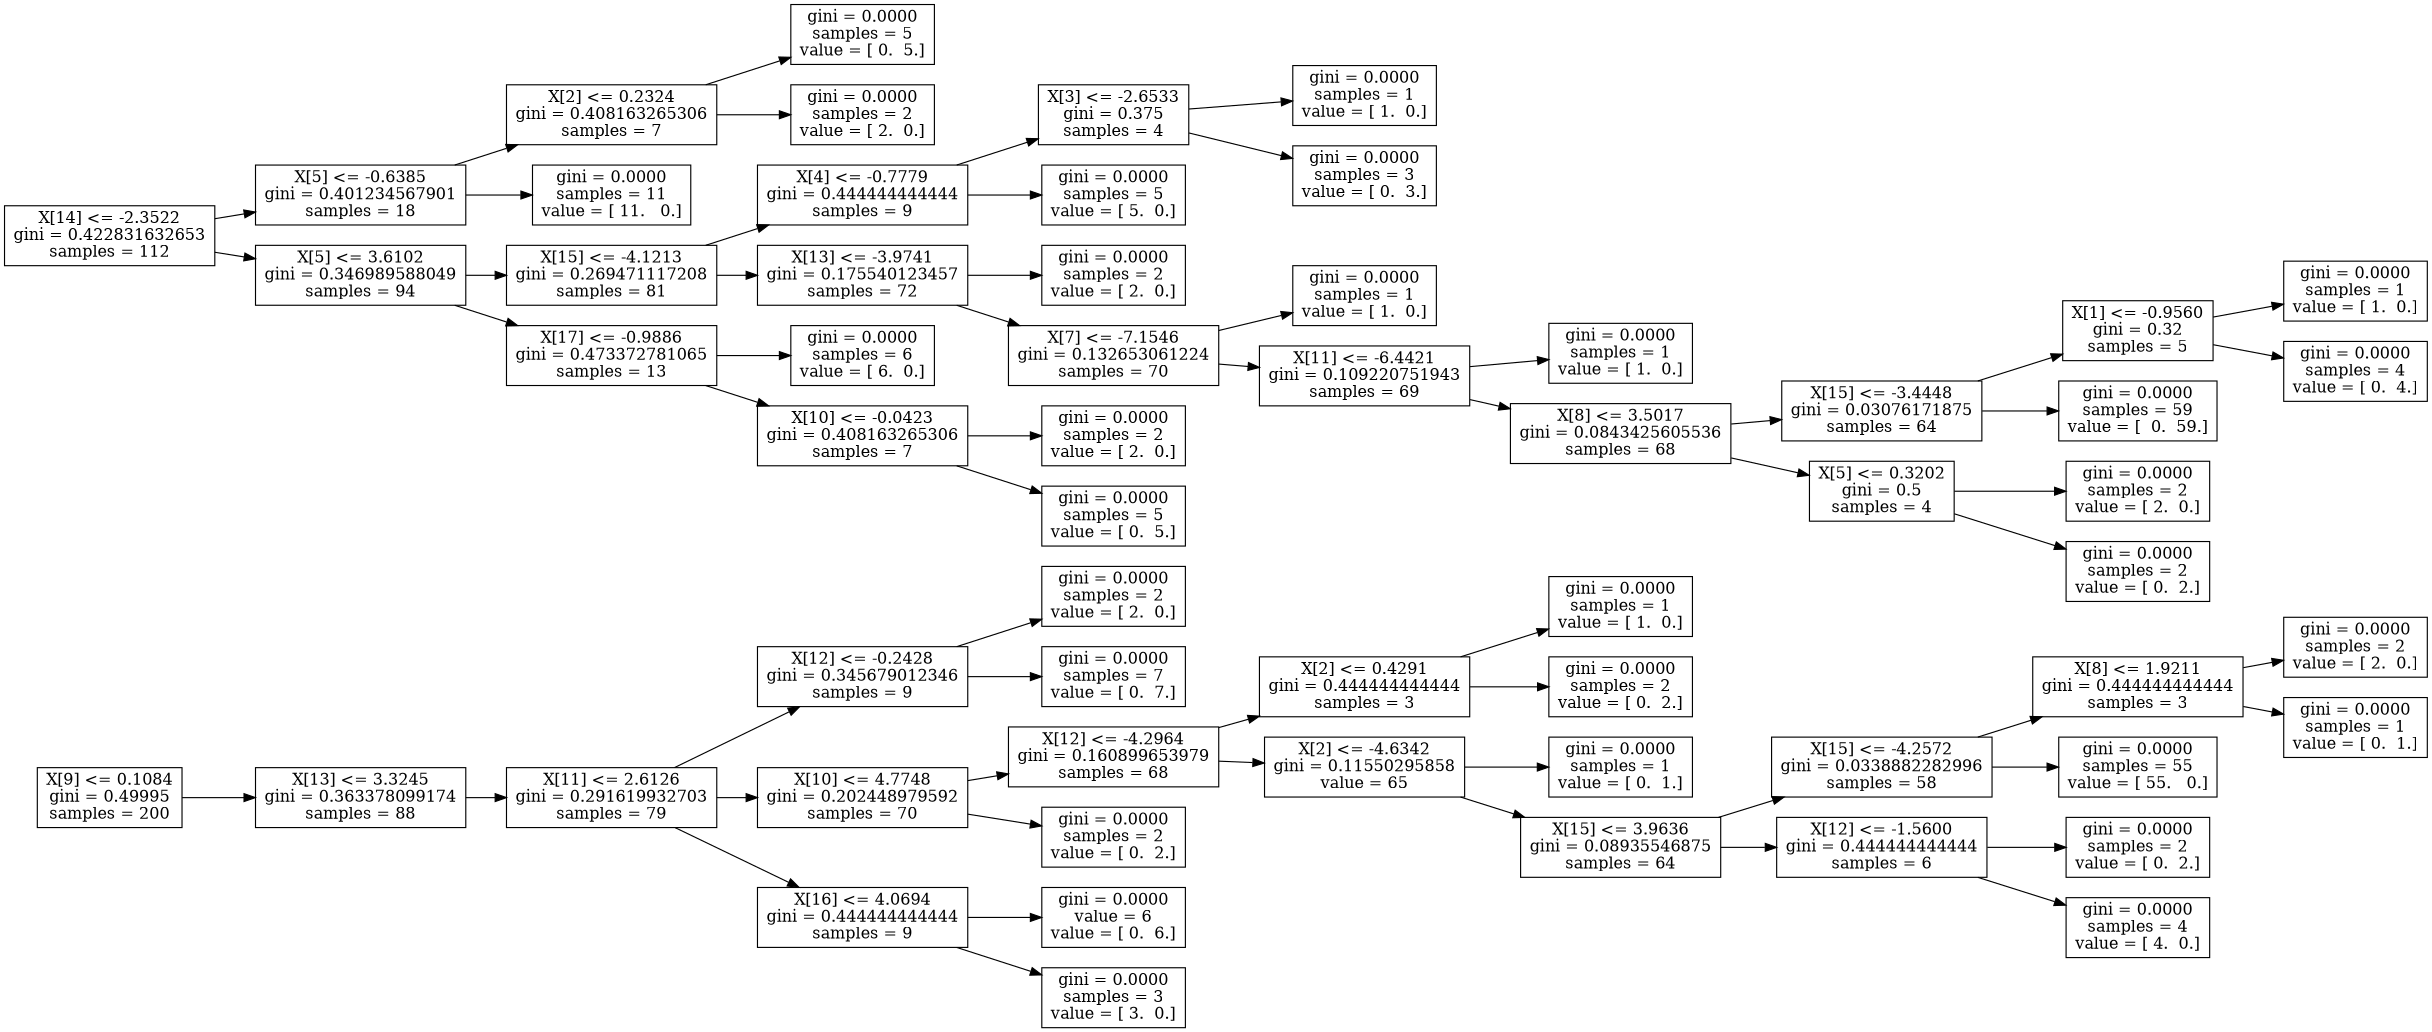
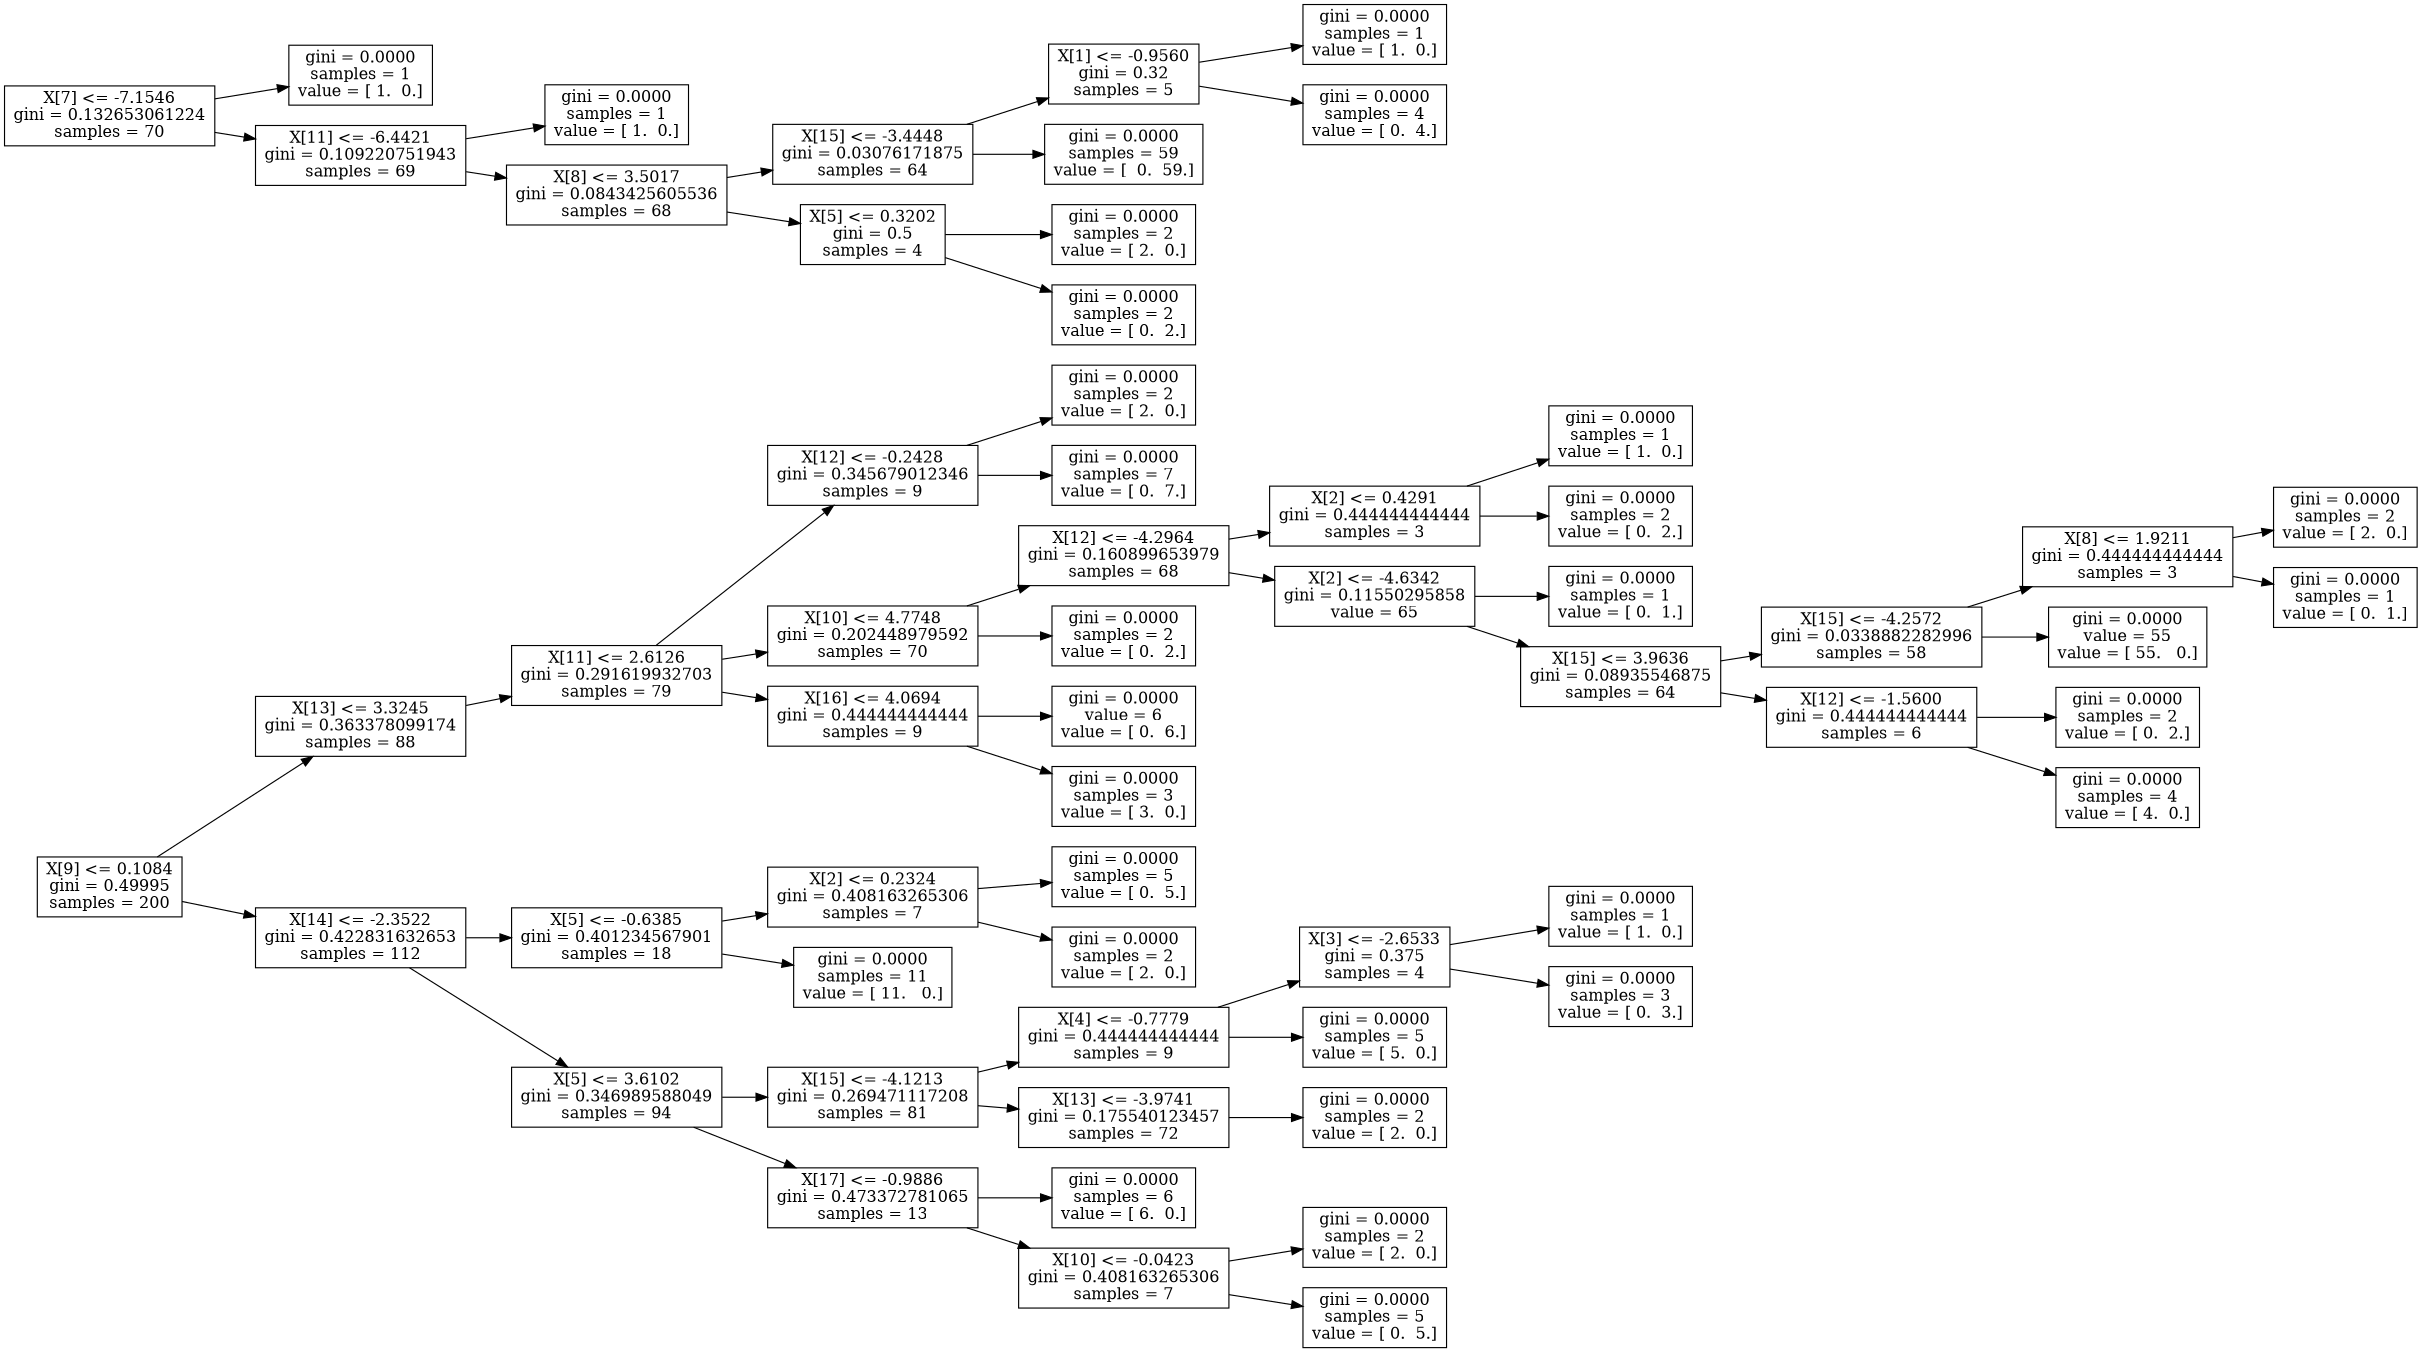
(983, 314) -> none
(2138, 767) -> (2128, 637)
none -> (213, 908)
